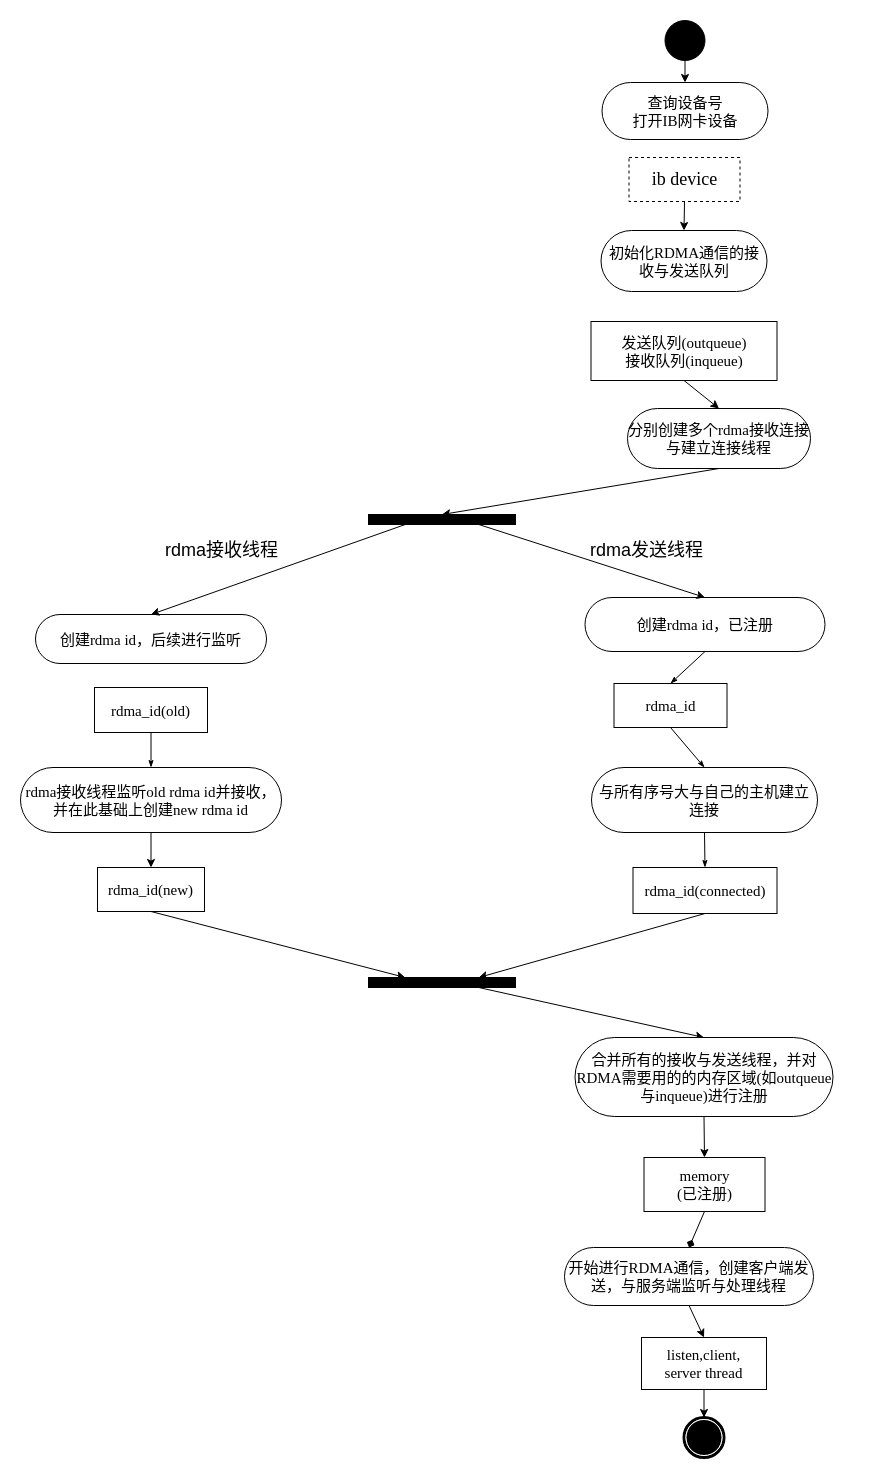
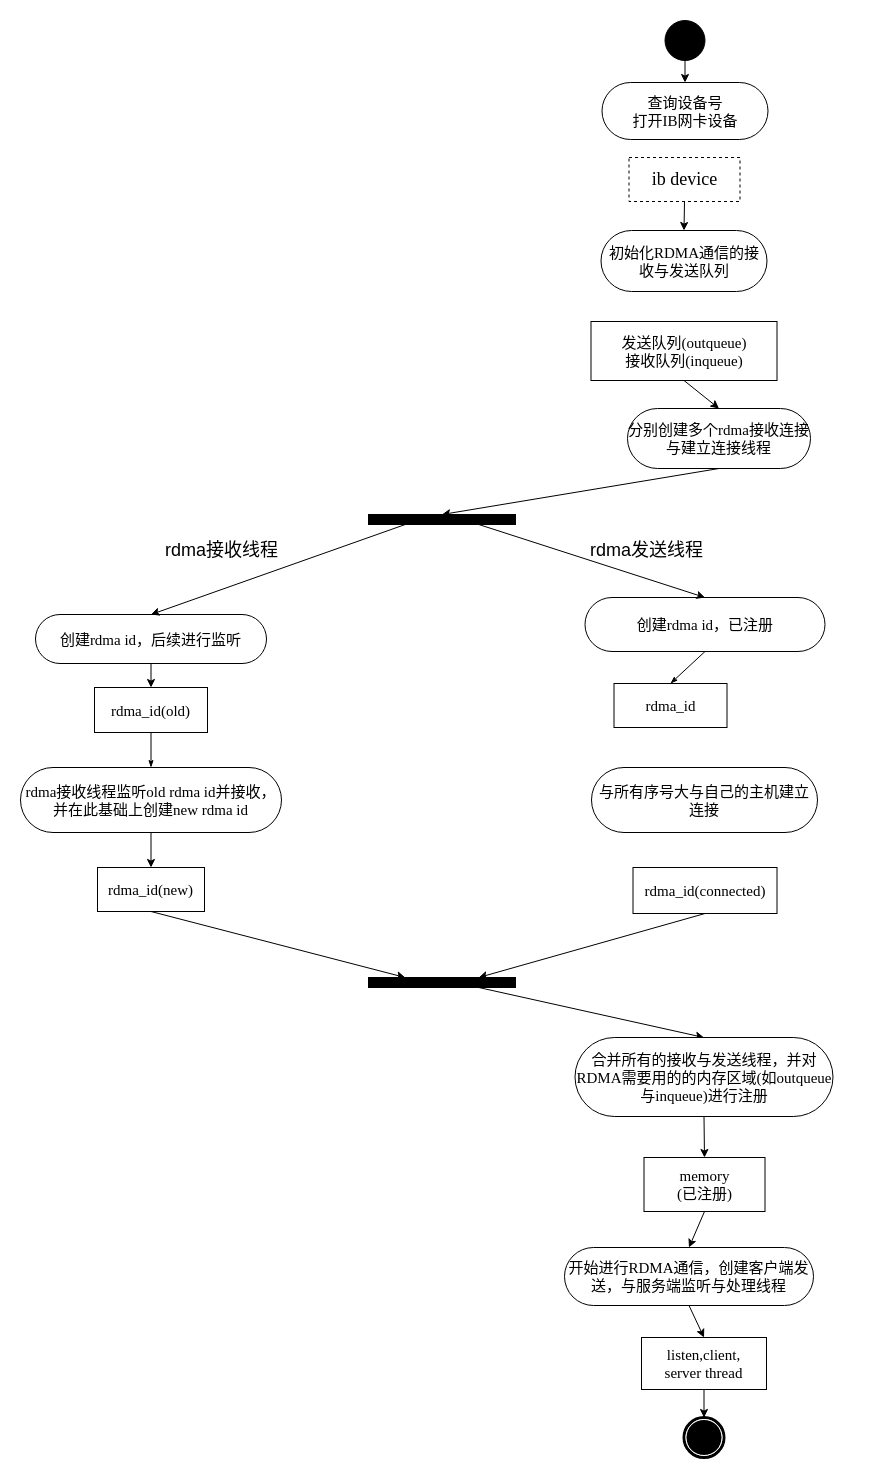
none -> (151, 672)
(686, 745) -> none
(705, 847) -> none
(692, 1239) -> (692, 1240)
